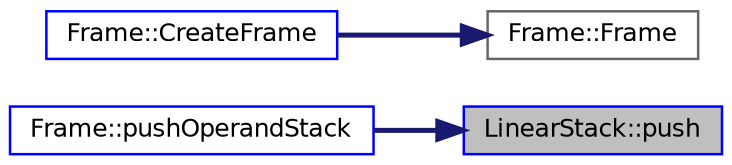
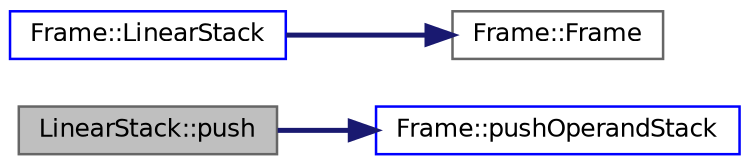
(192, 35) -> (148, 35)
(406, 130) -> (314, 130)
(593, 130) -> (148, 130)
